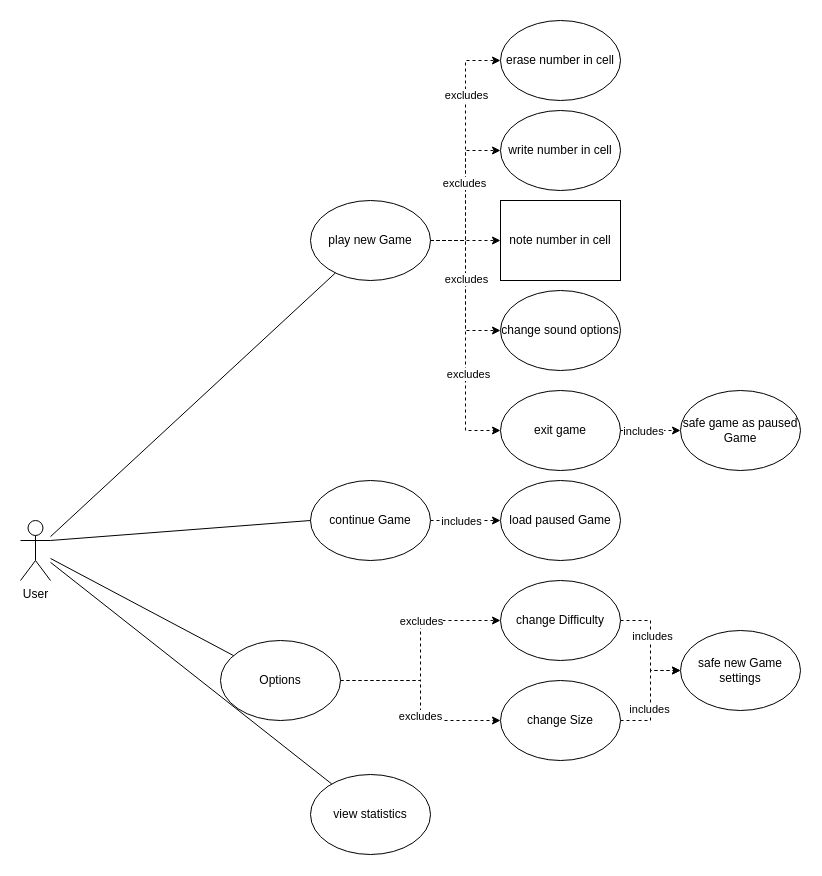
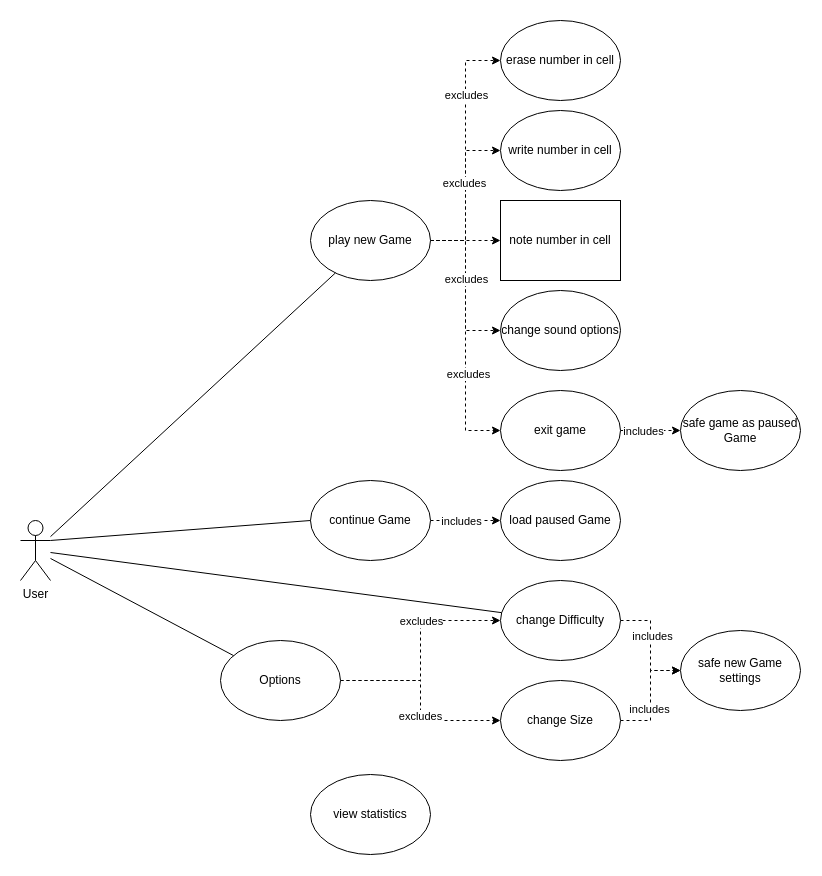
(191, 673) -> (276, 583)
